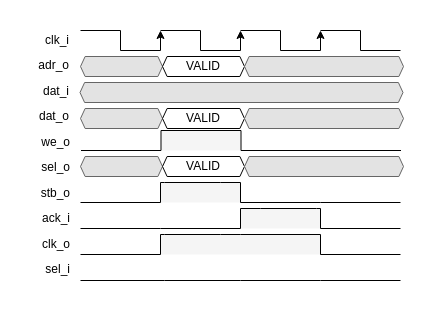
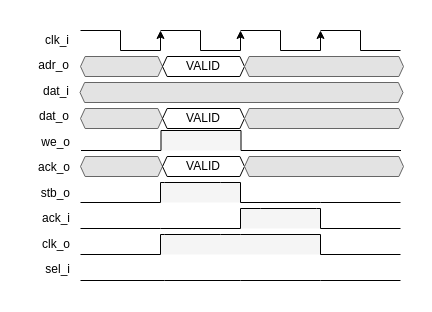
(55, 168) -> (54, 168)
